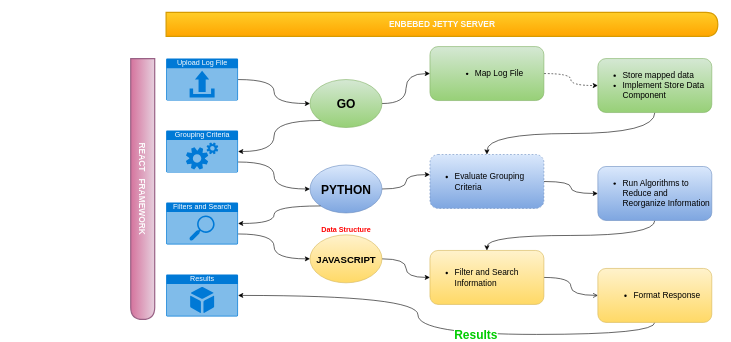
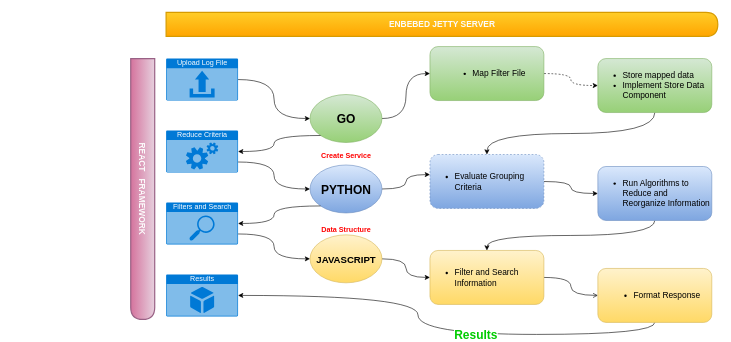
(488, 74) -> (488, 74)
(346, 104) -> (346, 119)
(203, 135) -> (203, 135)
none -> (346, 156)
